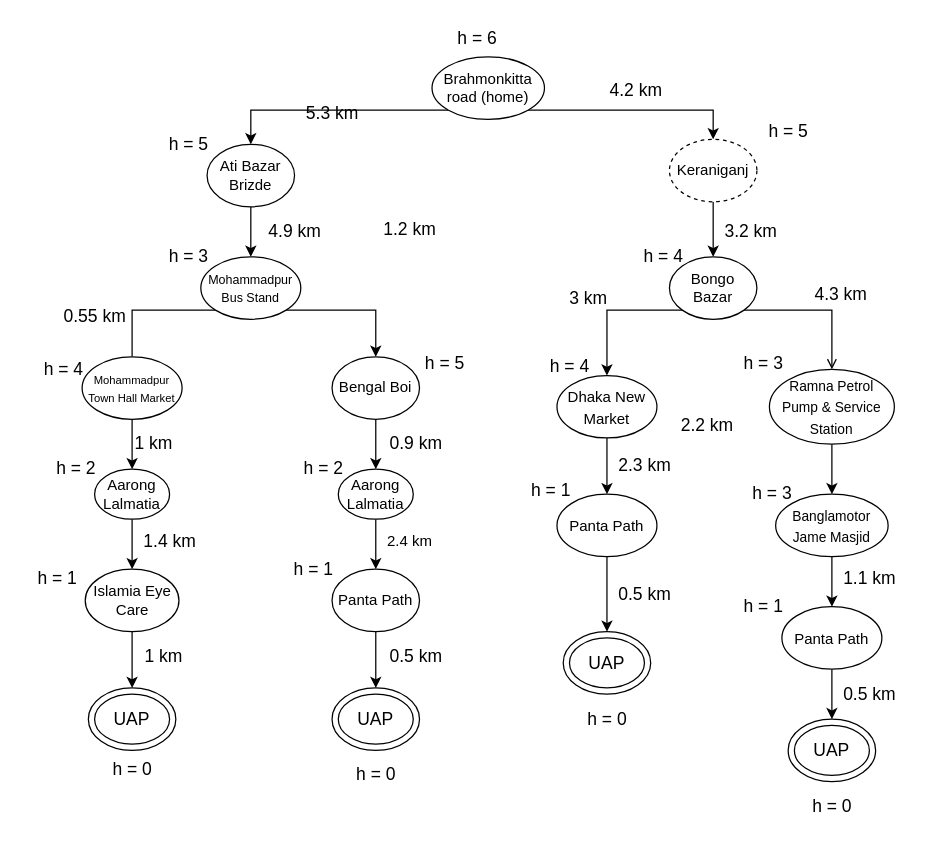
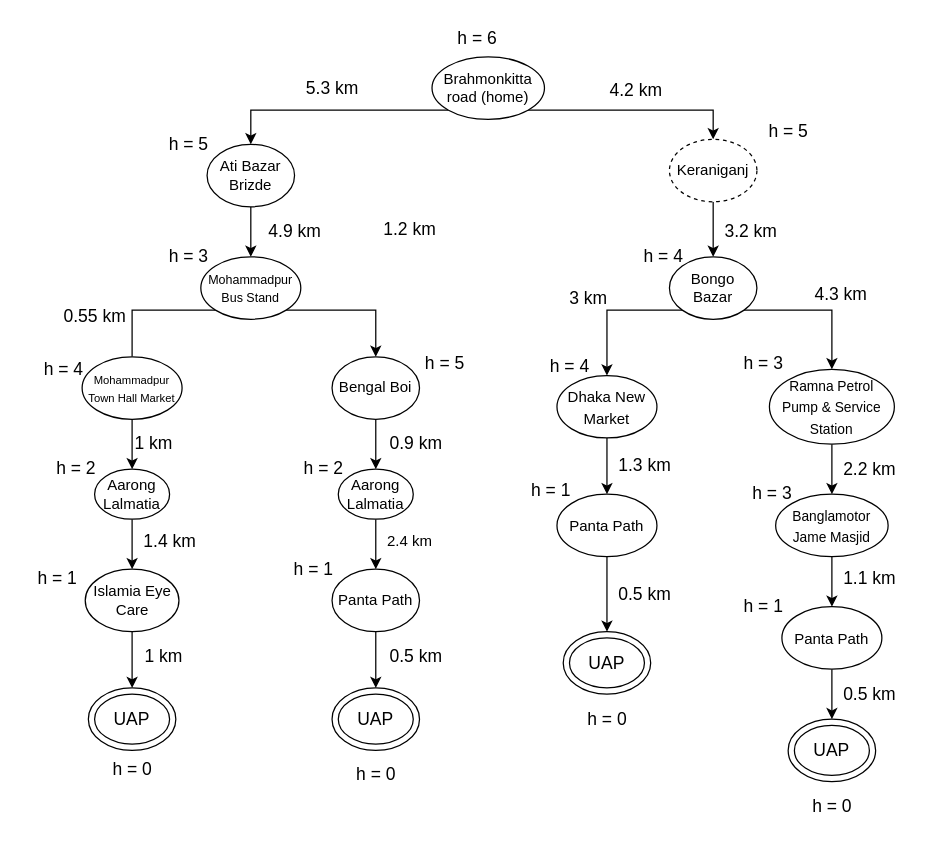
(332, 113) -> (332, 88)
(832, 361) -> (832, 359)
(707, 426) -> (869, 469)
(645, 466) -> (645, 466)
